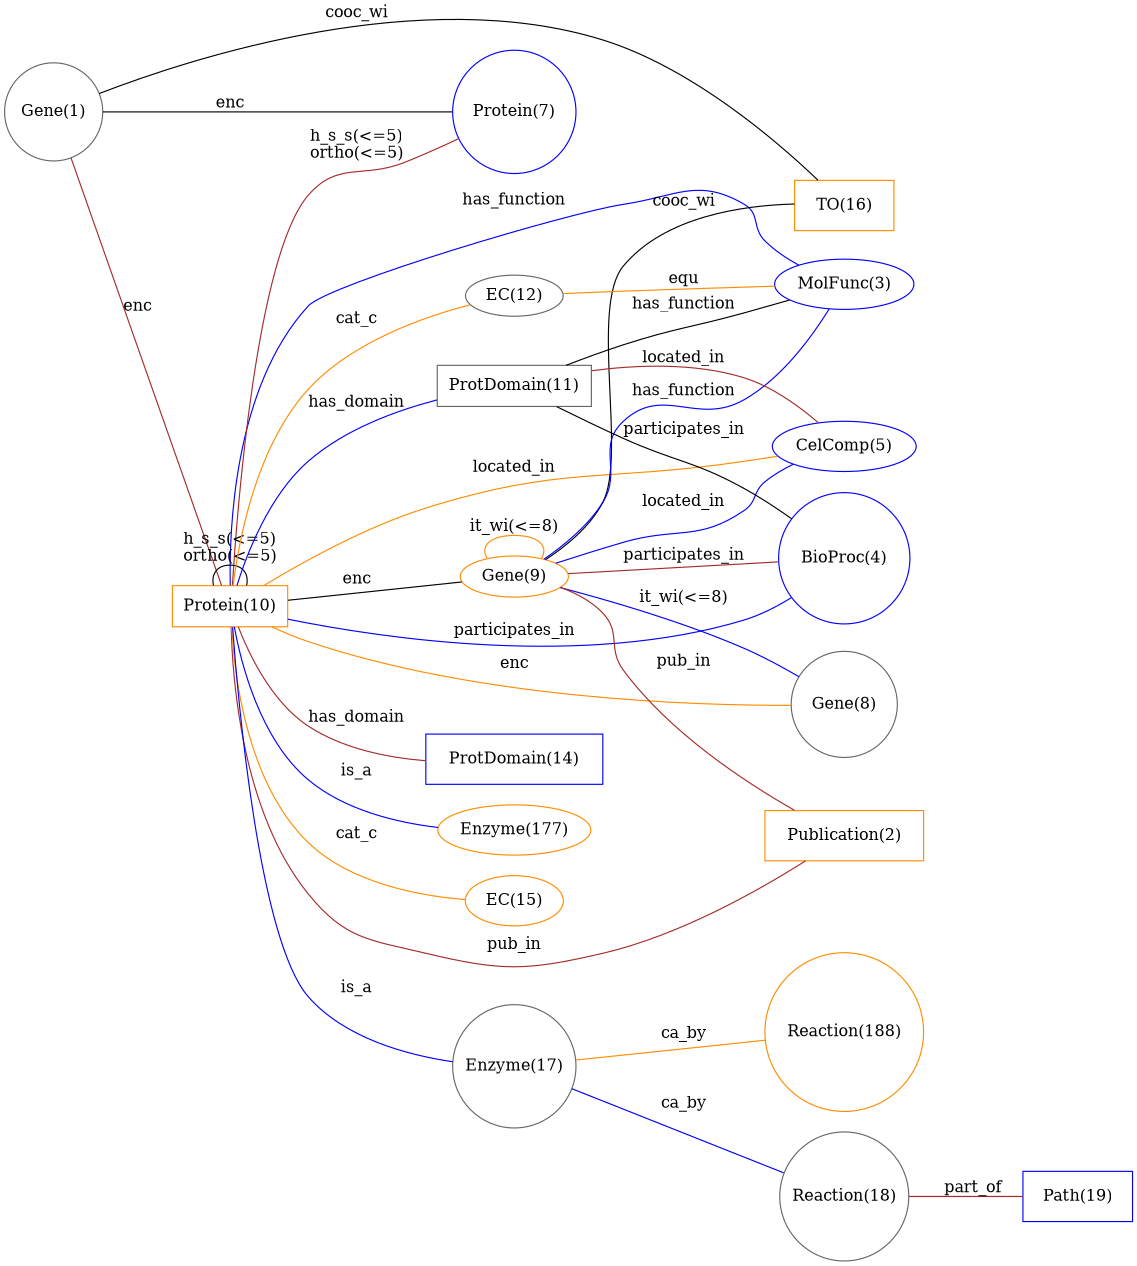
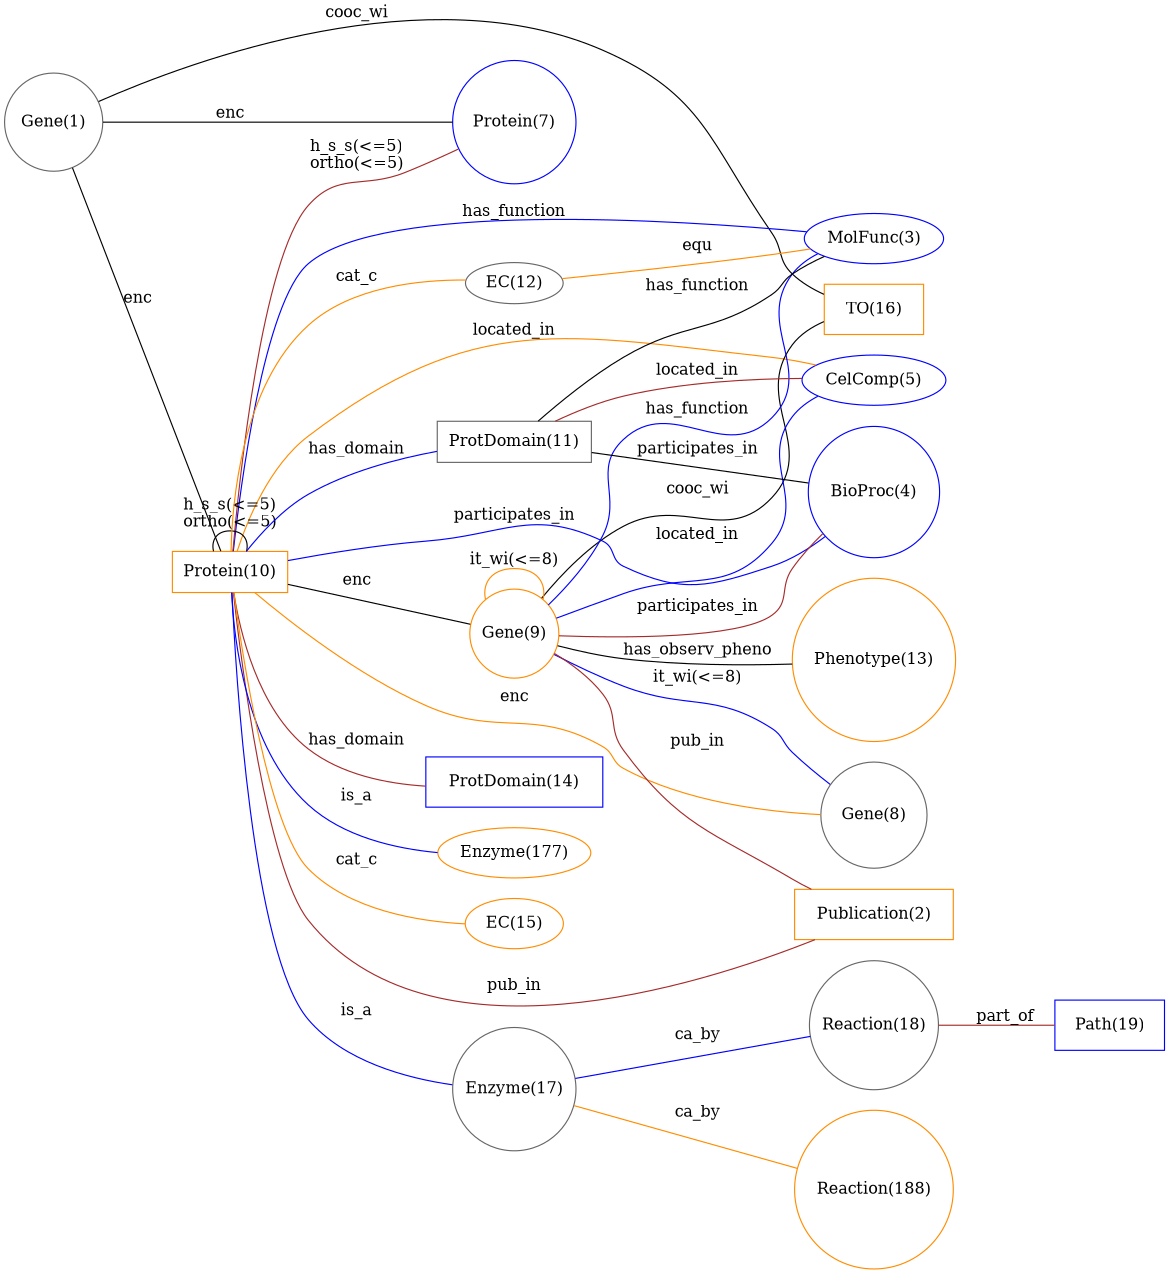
(146, 372) -> (147, 359)
(514, 577) -> (514, 634)
none -> (874, 660)
